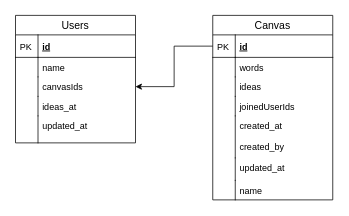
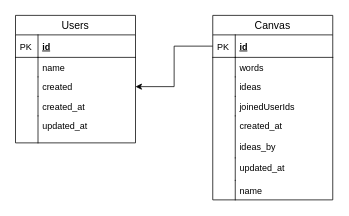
(65, 87) -> (60, 87)
(61, 107) -> (67, 107)
(264, 126) -> (264, 126)
